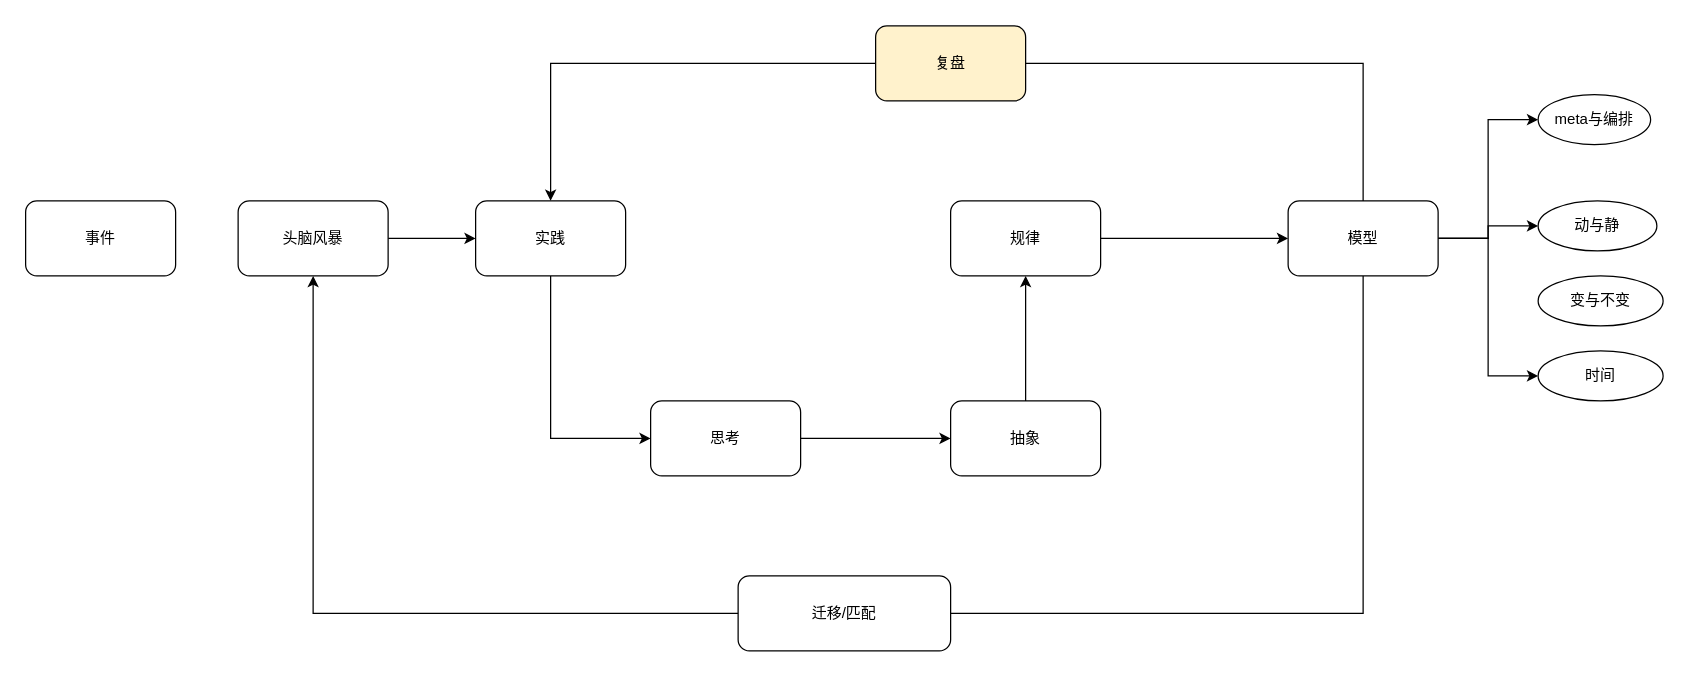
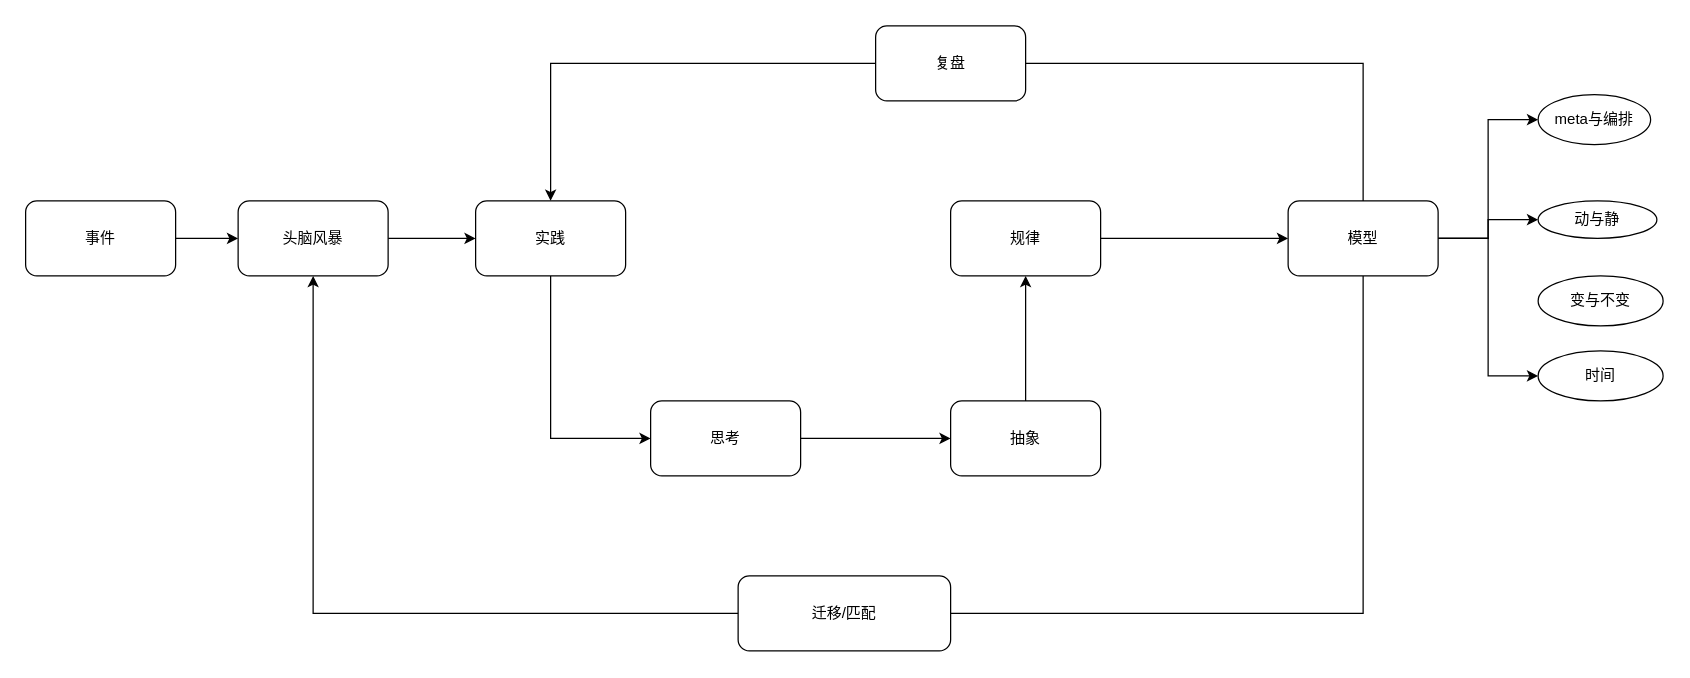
(951, 63) -> (951, 63)
(1598, 226) -> (1598, 219)
none -> (203, 238)
